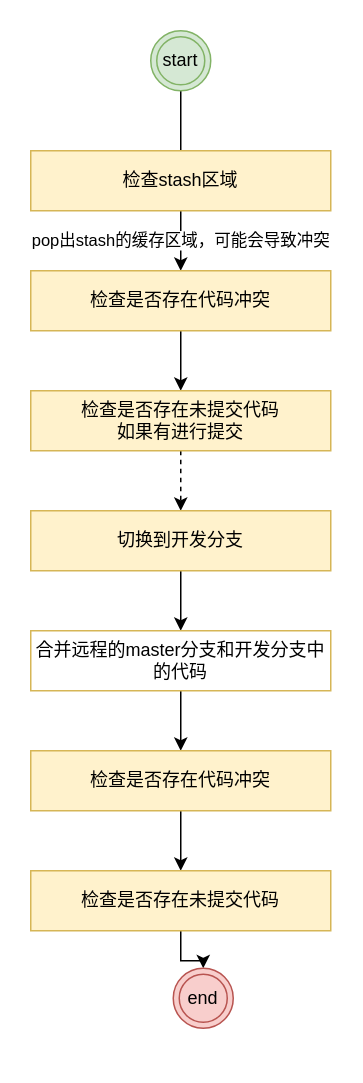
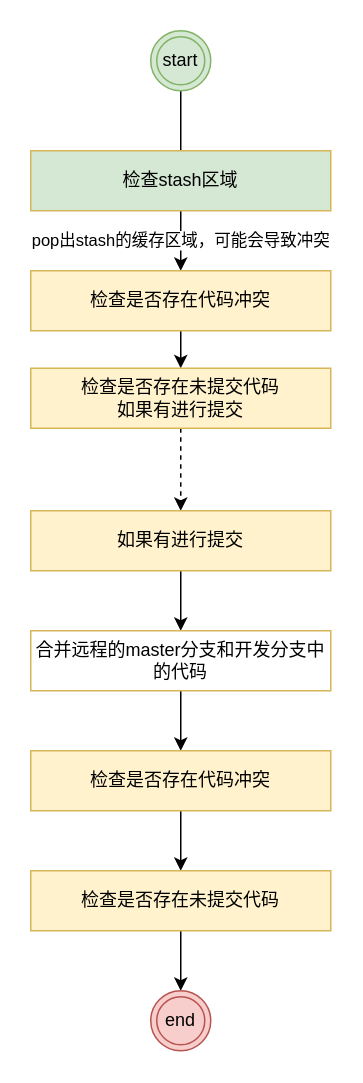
(181, 181) -> (181, 181)
(181, 421) -> (181, 398)
(181, 541) -> (181, 541)
(203, 998) -> (181, 1021)
